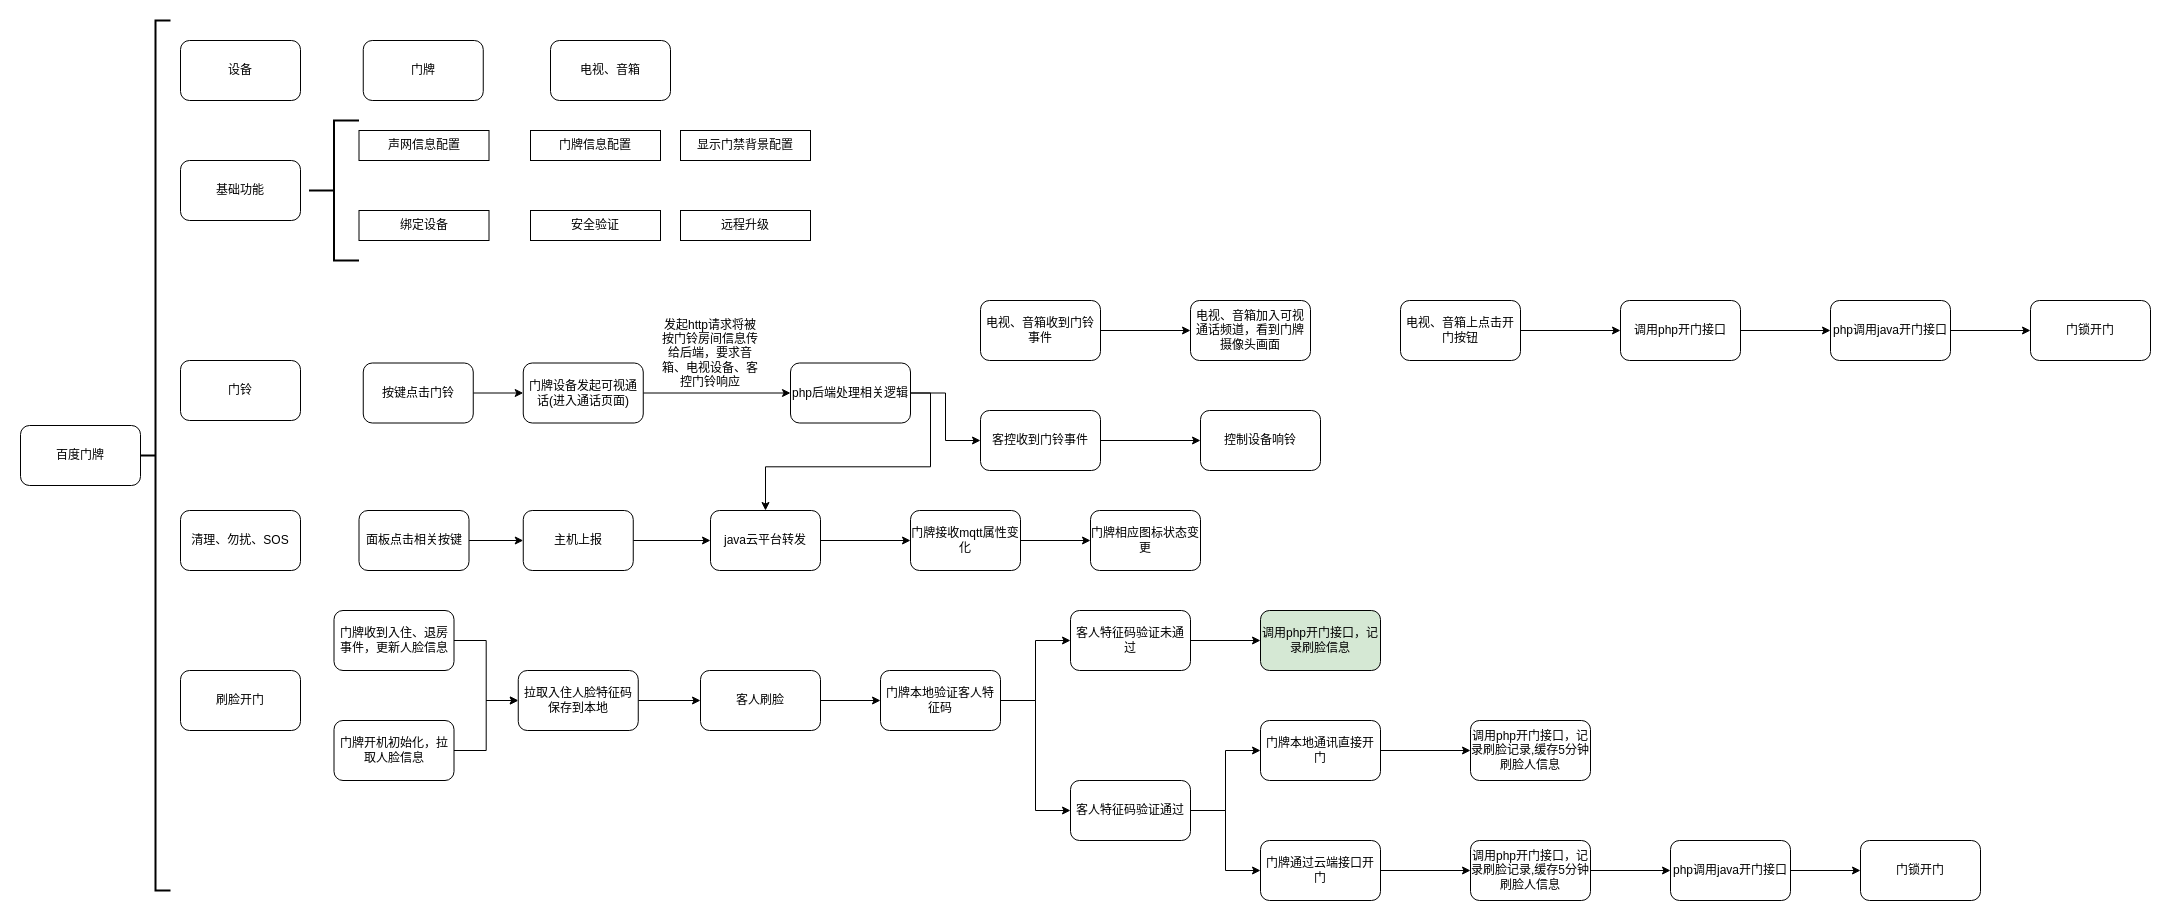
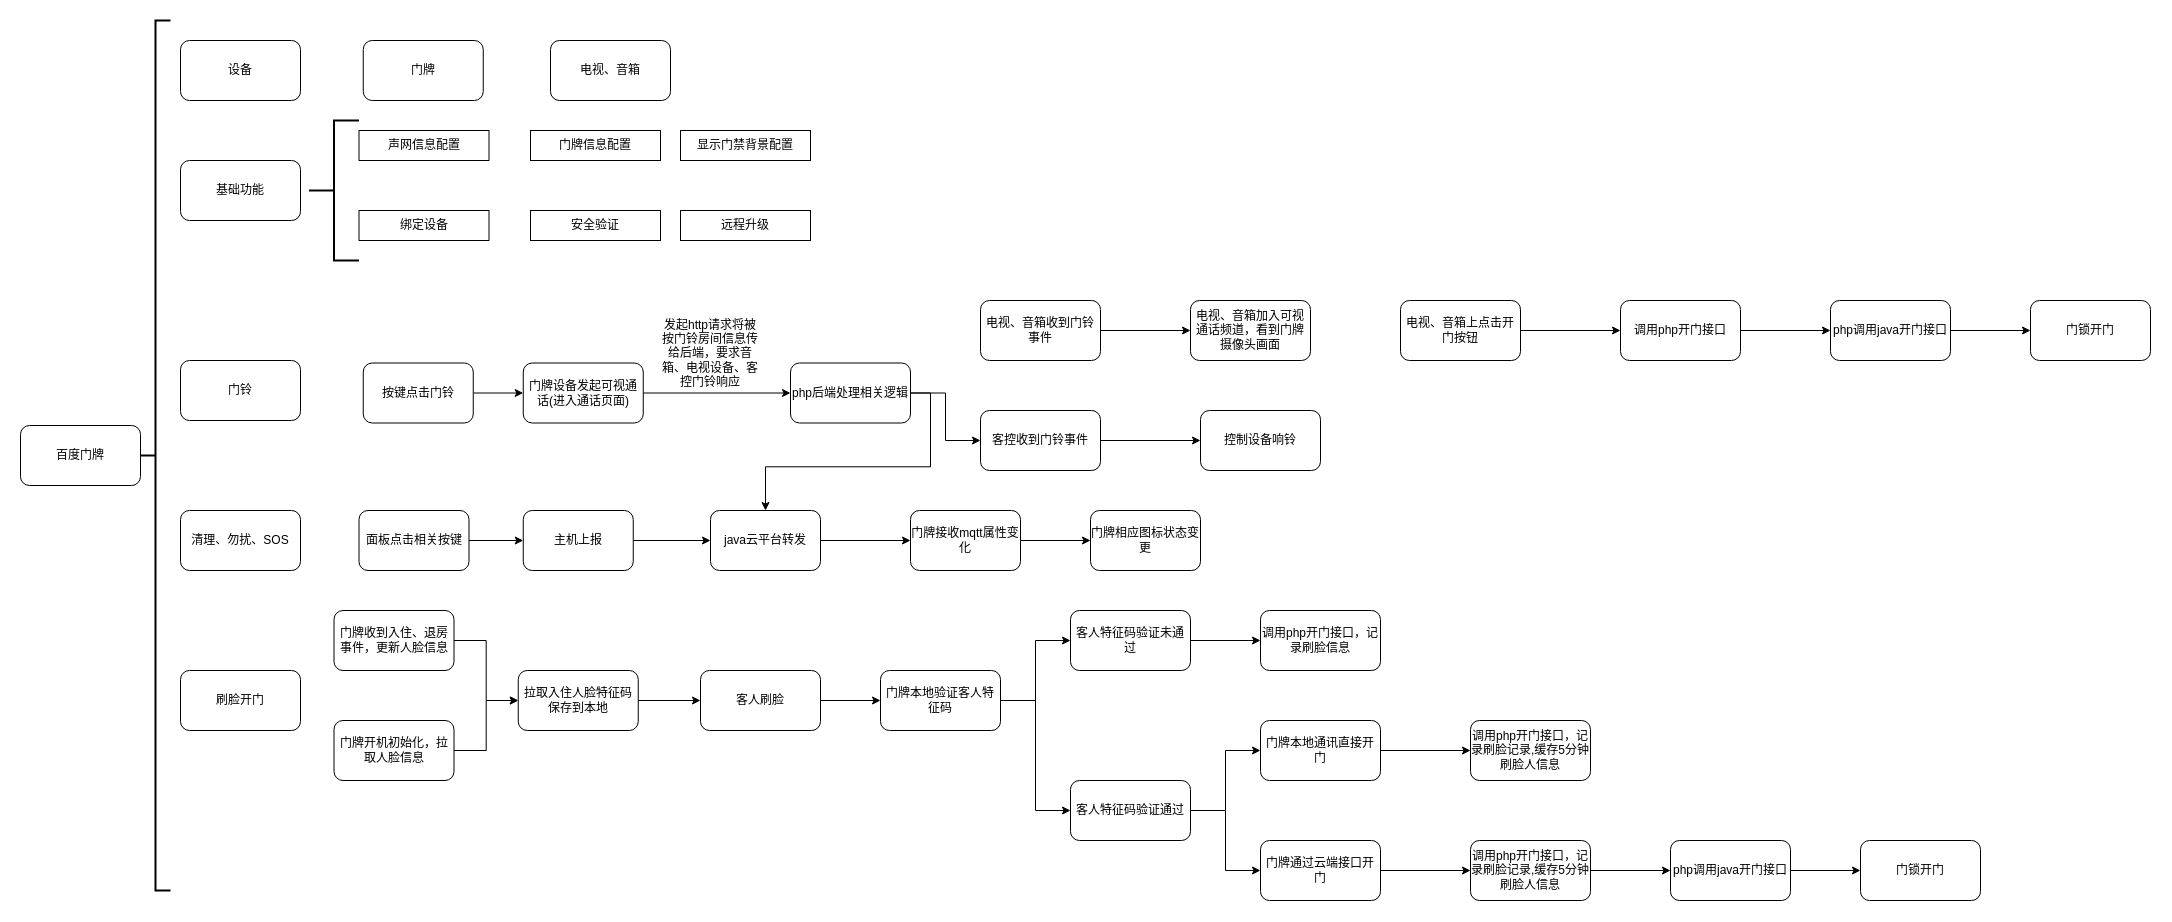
(1321, 641) -> (1321, 641)
